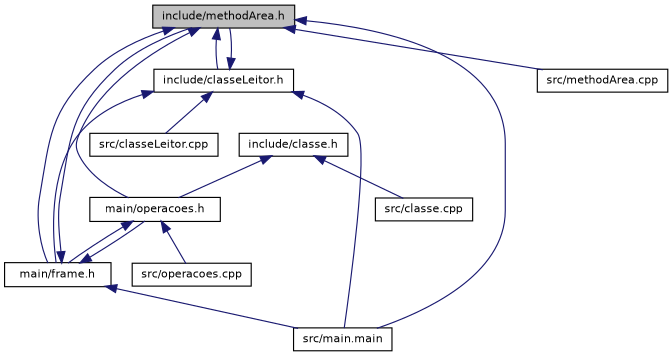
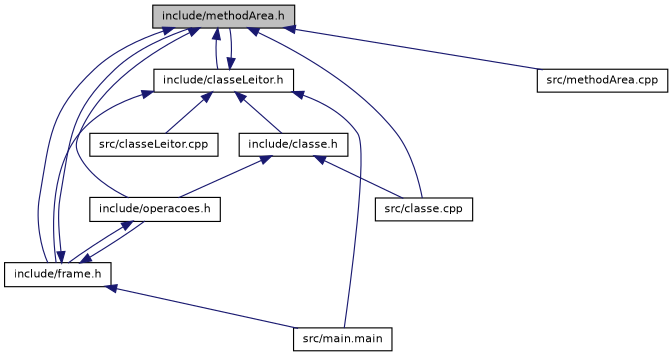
none -> (263, 117)
(505, 142) -> (361, 97)
(155, 209) -> (155, 209)
(58, 275) -> (58, 275)
(192, 275) -> none
